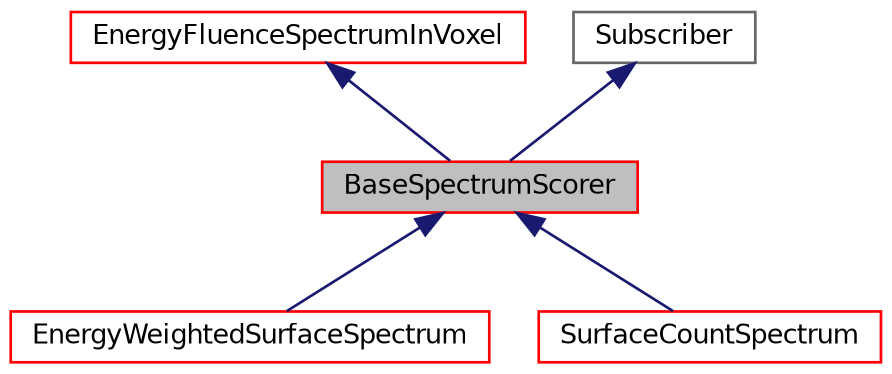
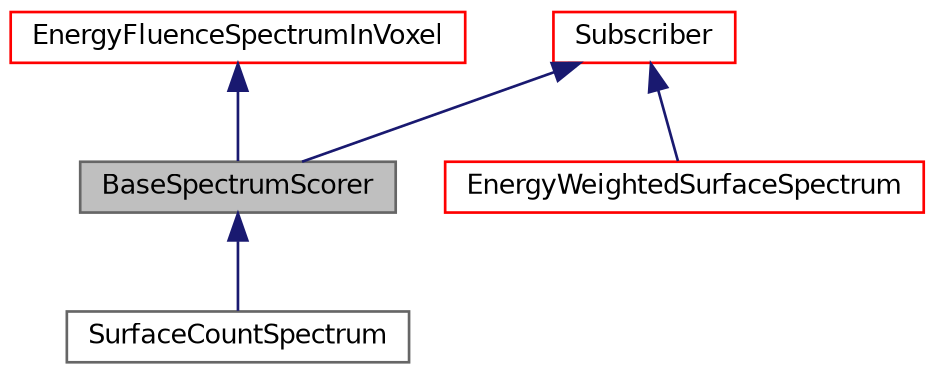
(664, 37) -> (644, 37)
(480, 187) -> (238, 187)
(353, 269) -> (668, 125)
(710, 337) -> (238, 337)
